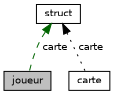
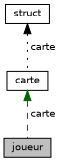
(36, 51) -> (27, 120)
